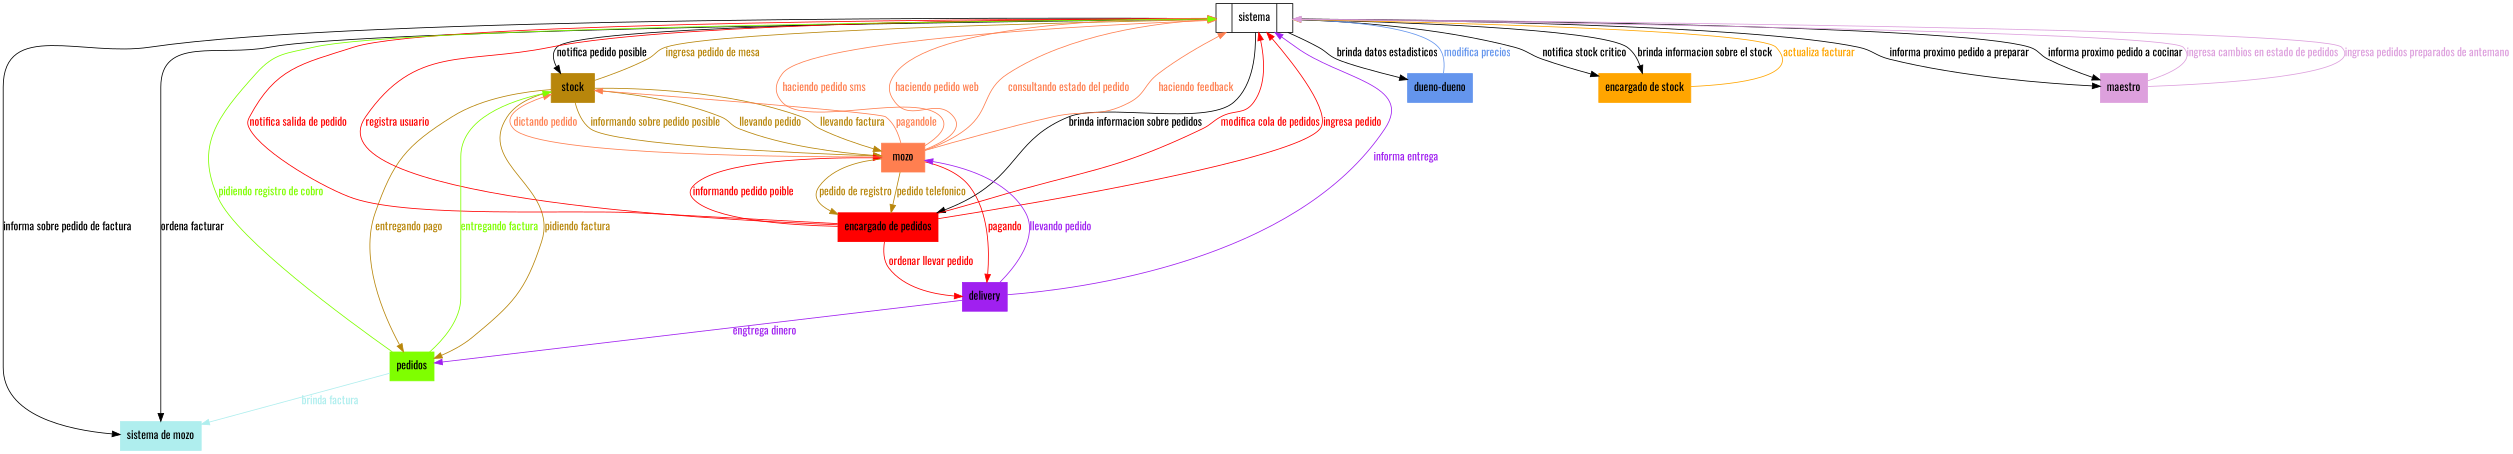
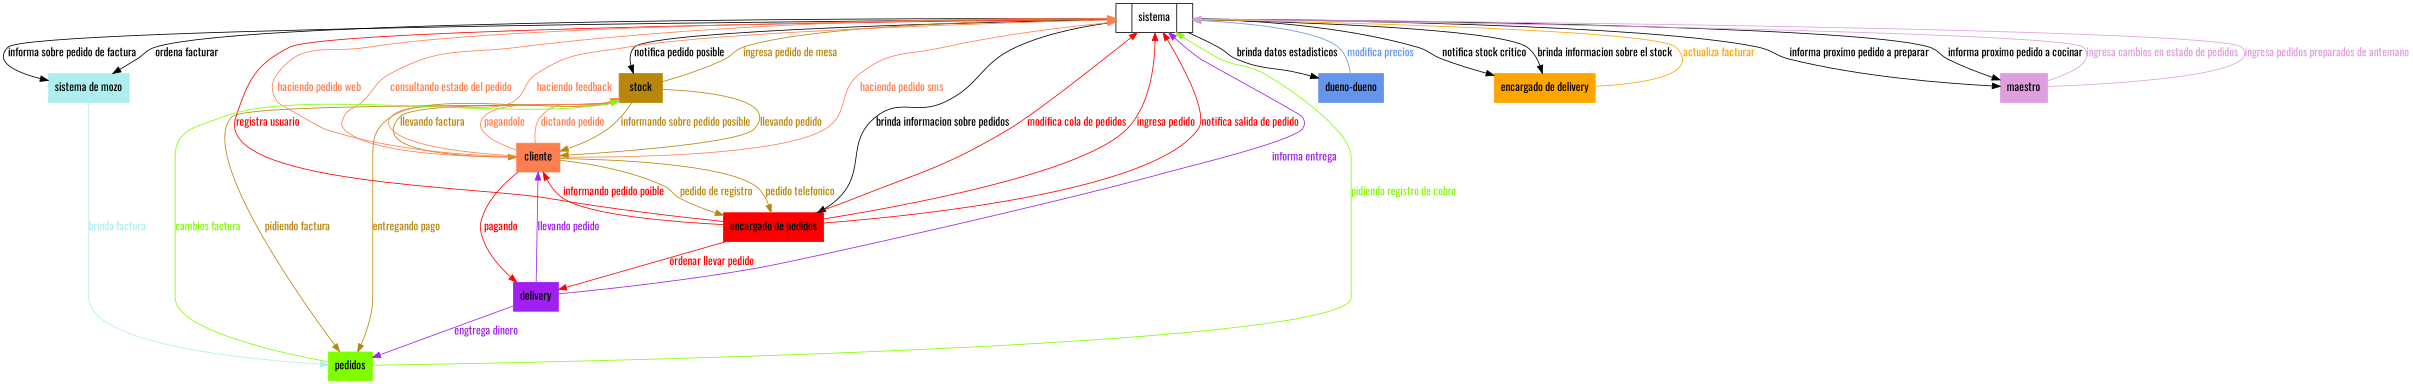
(1645, 88) -> (1545, 88)
(903, 158) -> (538, 158)
(500, 227) -> (208, 227)
(300, 398) -> (104, 320)
